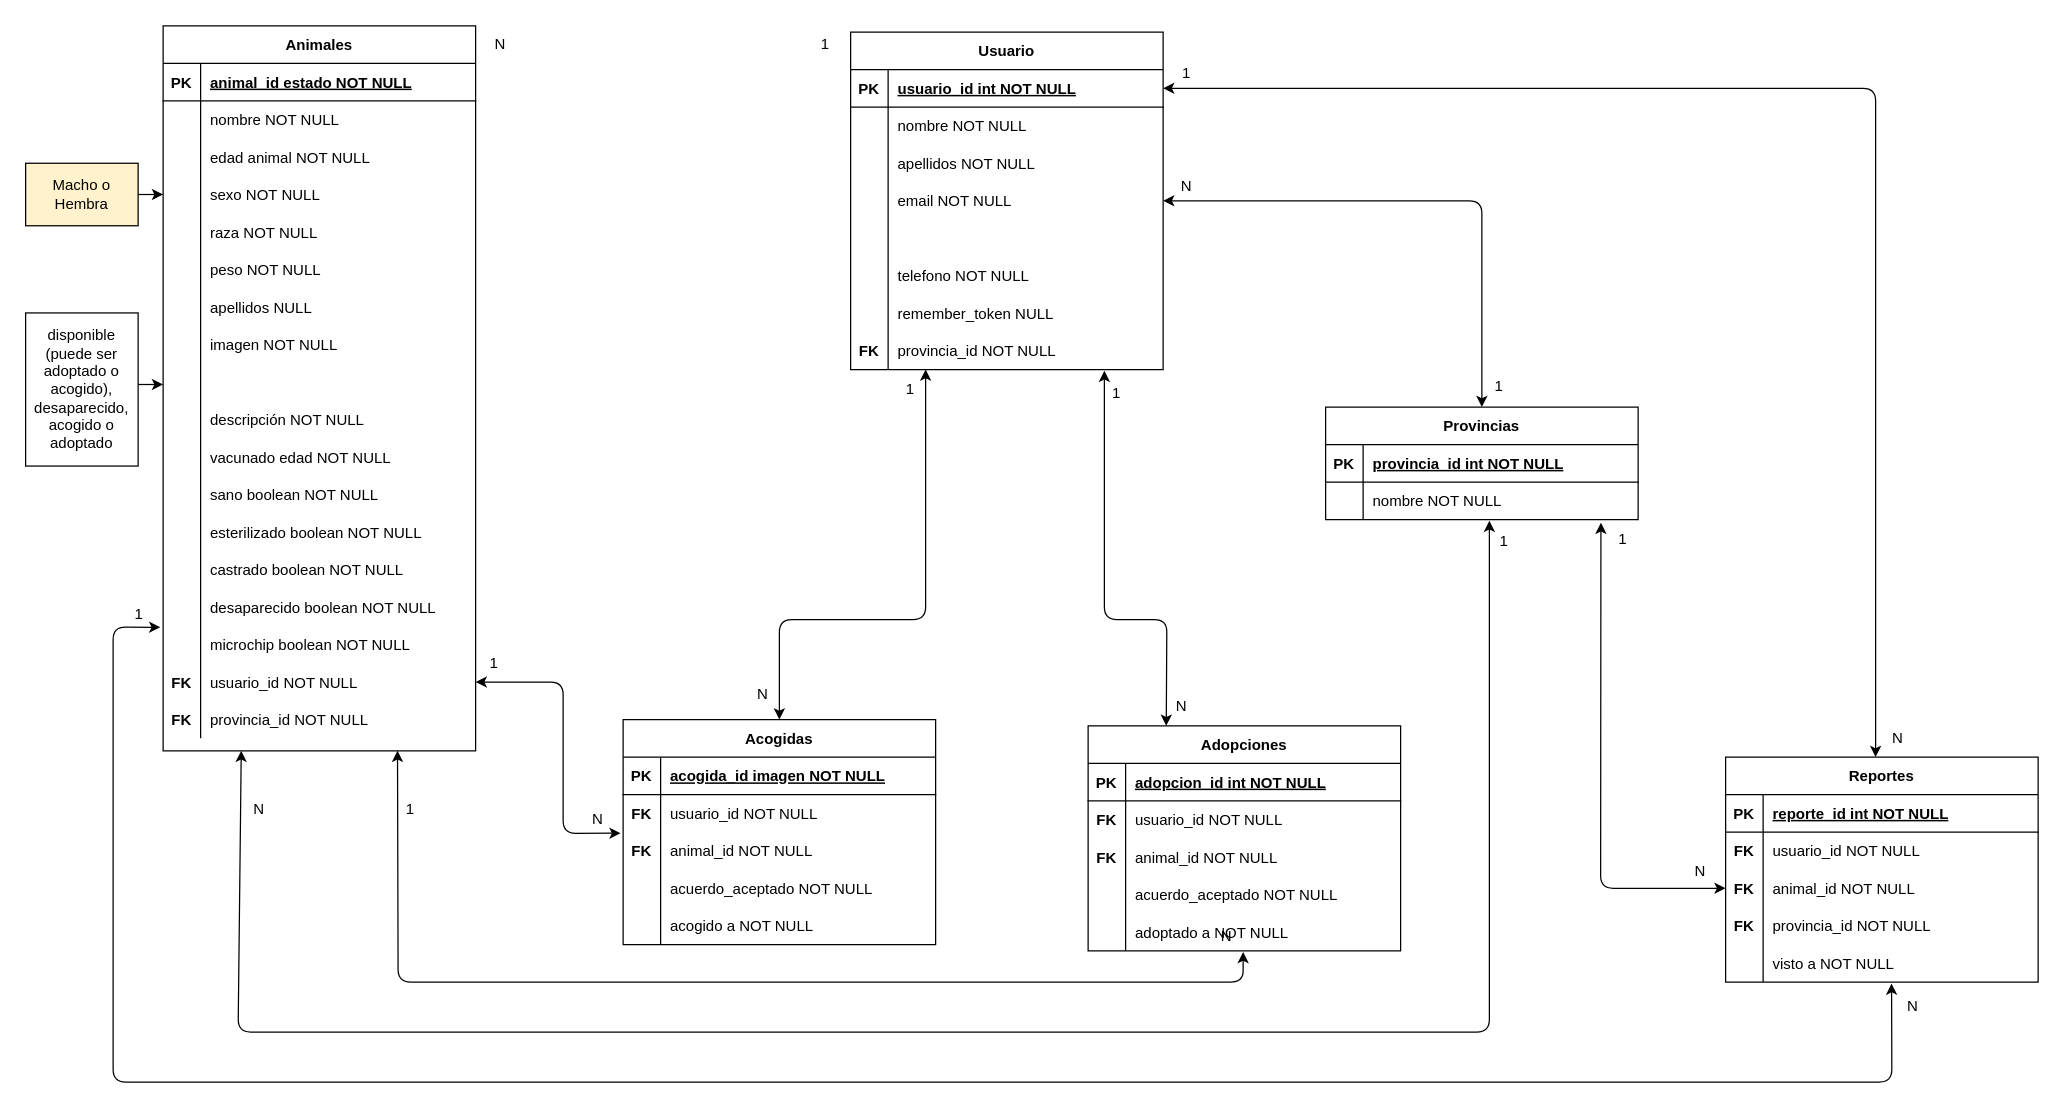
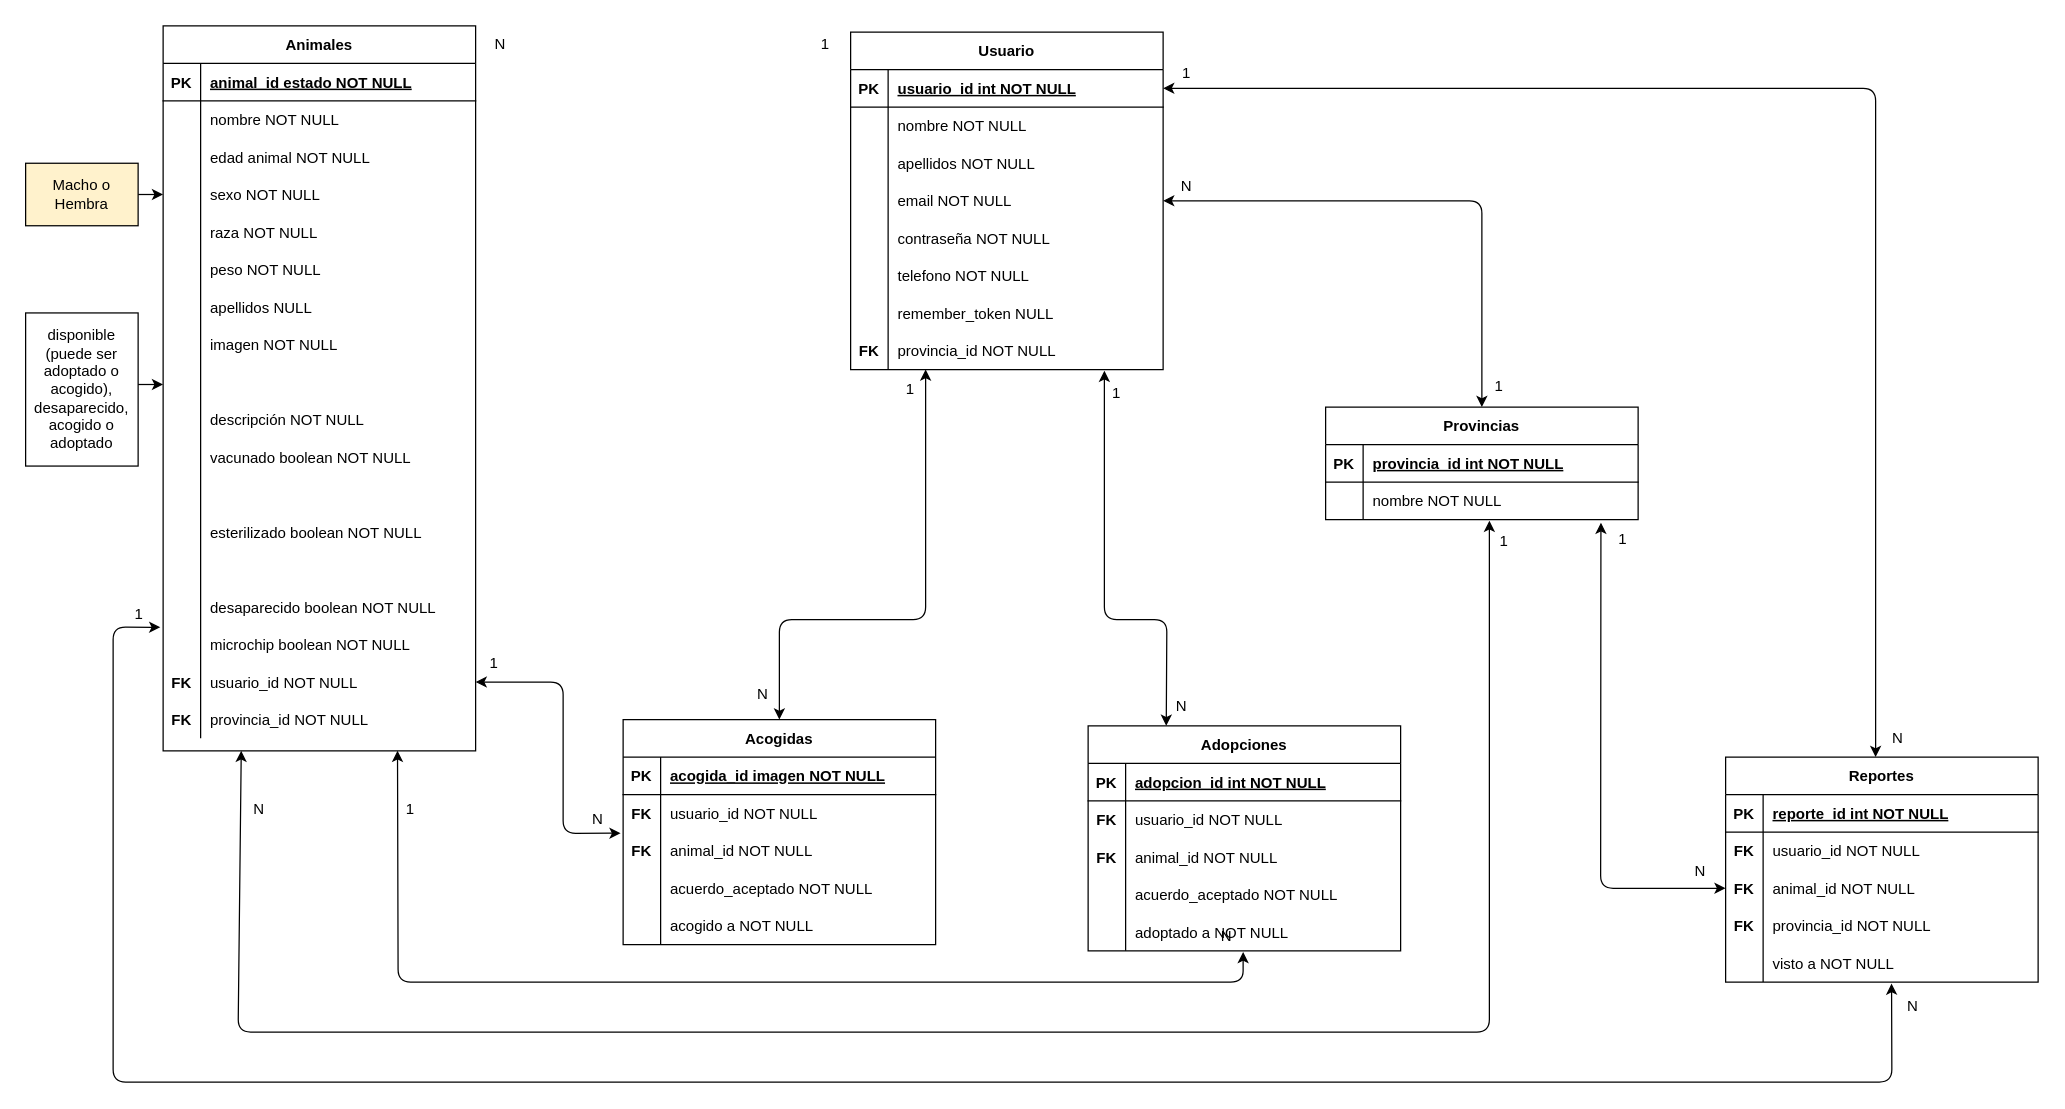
none -> (1026, 238)
(297, 458) -> (307, 458)
(338, 494) -> none
(338, 569) -> none
